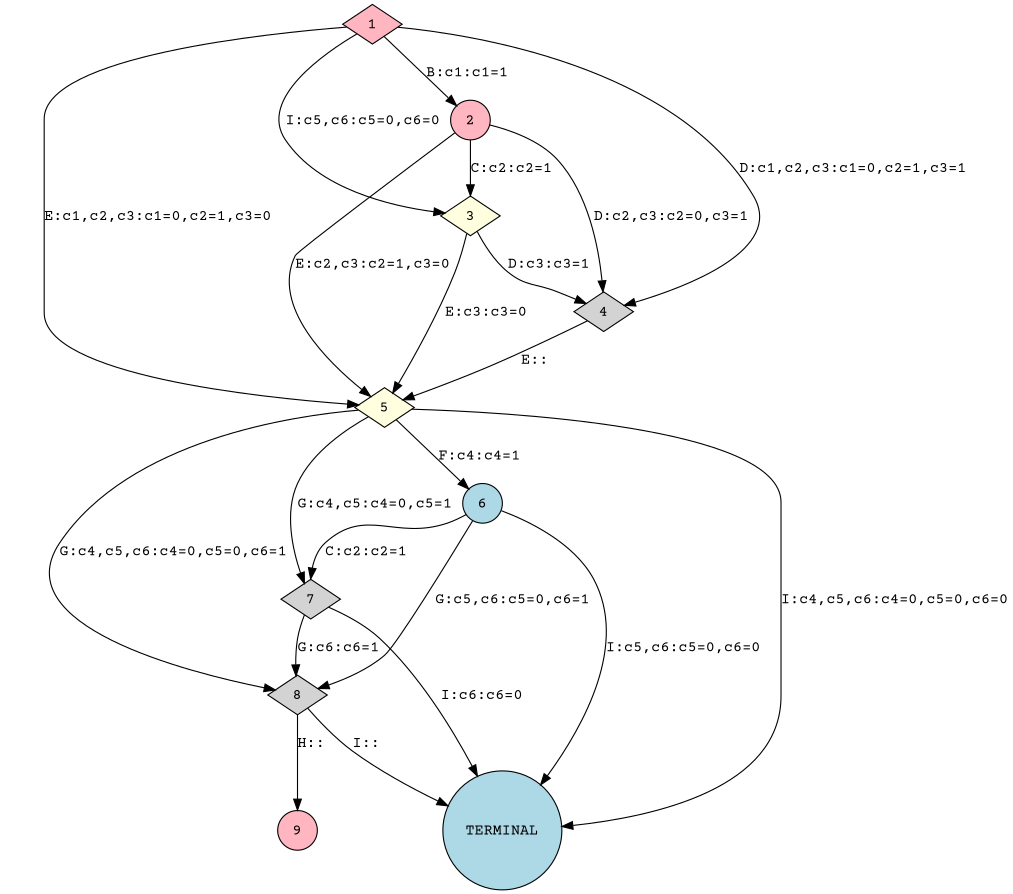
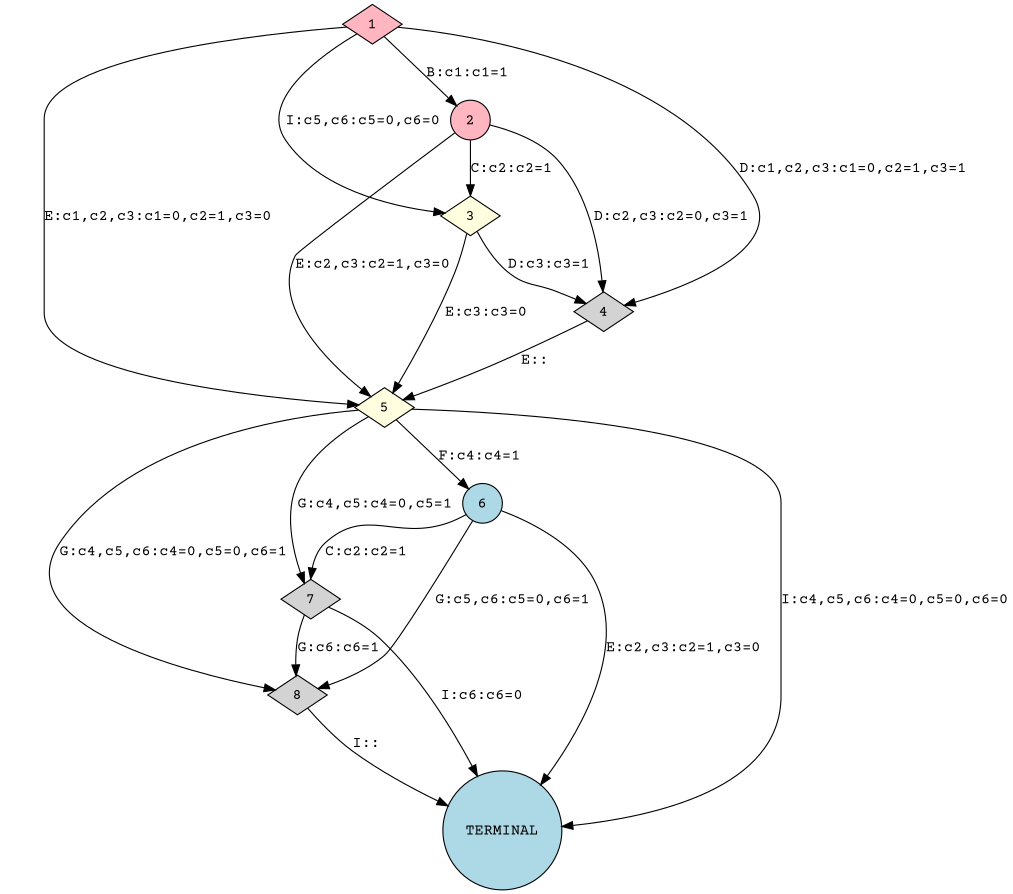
(684, 647) -> (684, 647)
(298, 830) -> none
